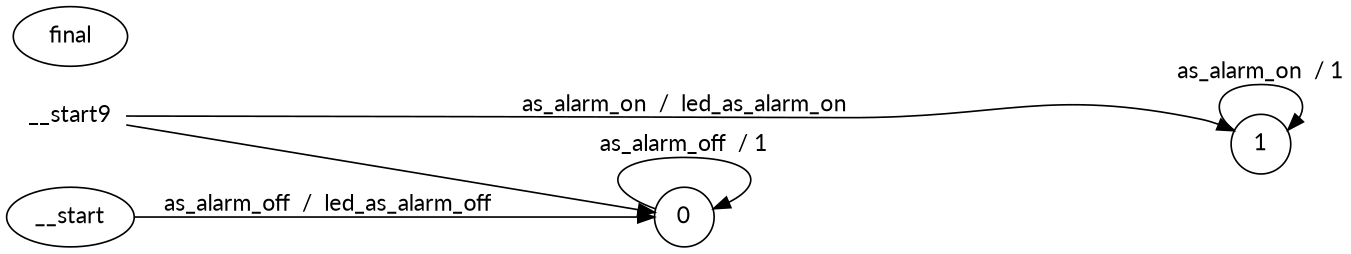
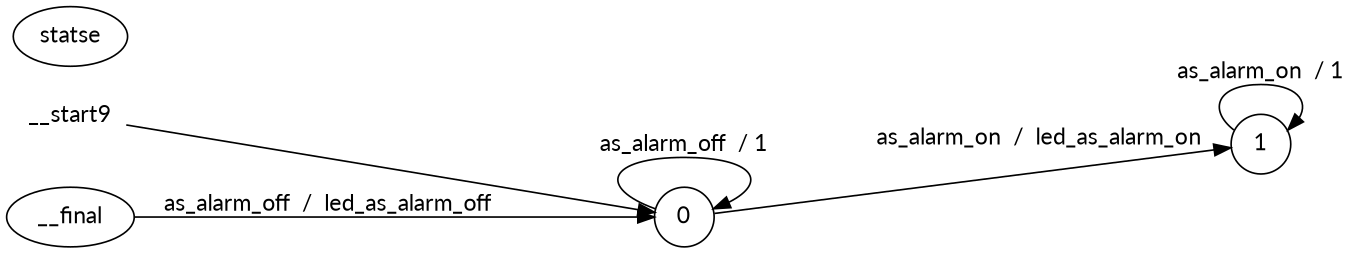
(70, 36) -> (70, 36)
(673, 117) -> (964, 182)
(70, 217) -> (70, 217)
